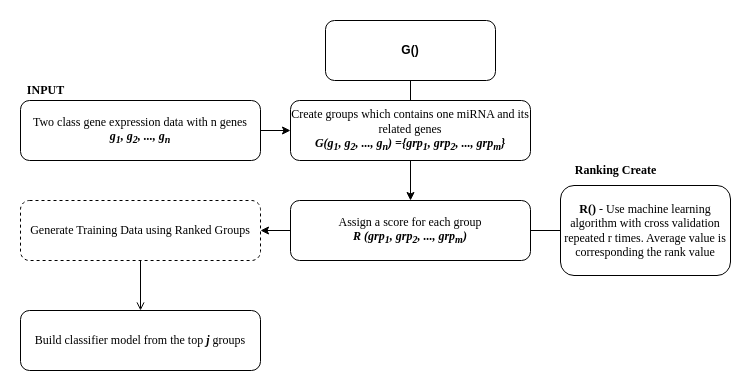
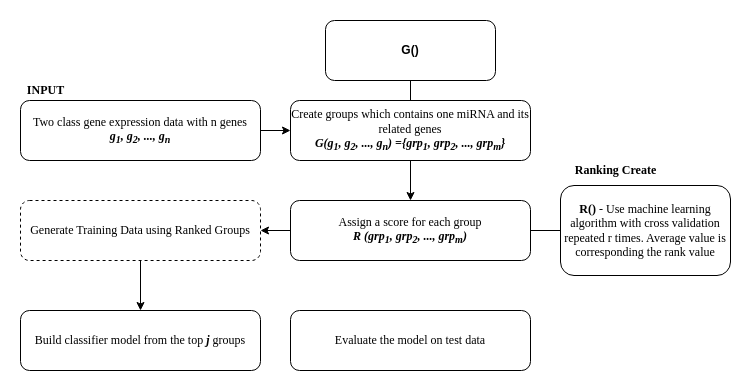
(141, 304) -> (141, 302)
none -> (411, 341)
